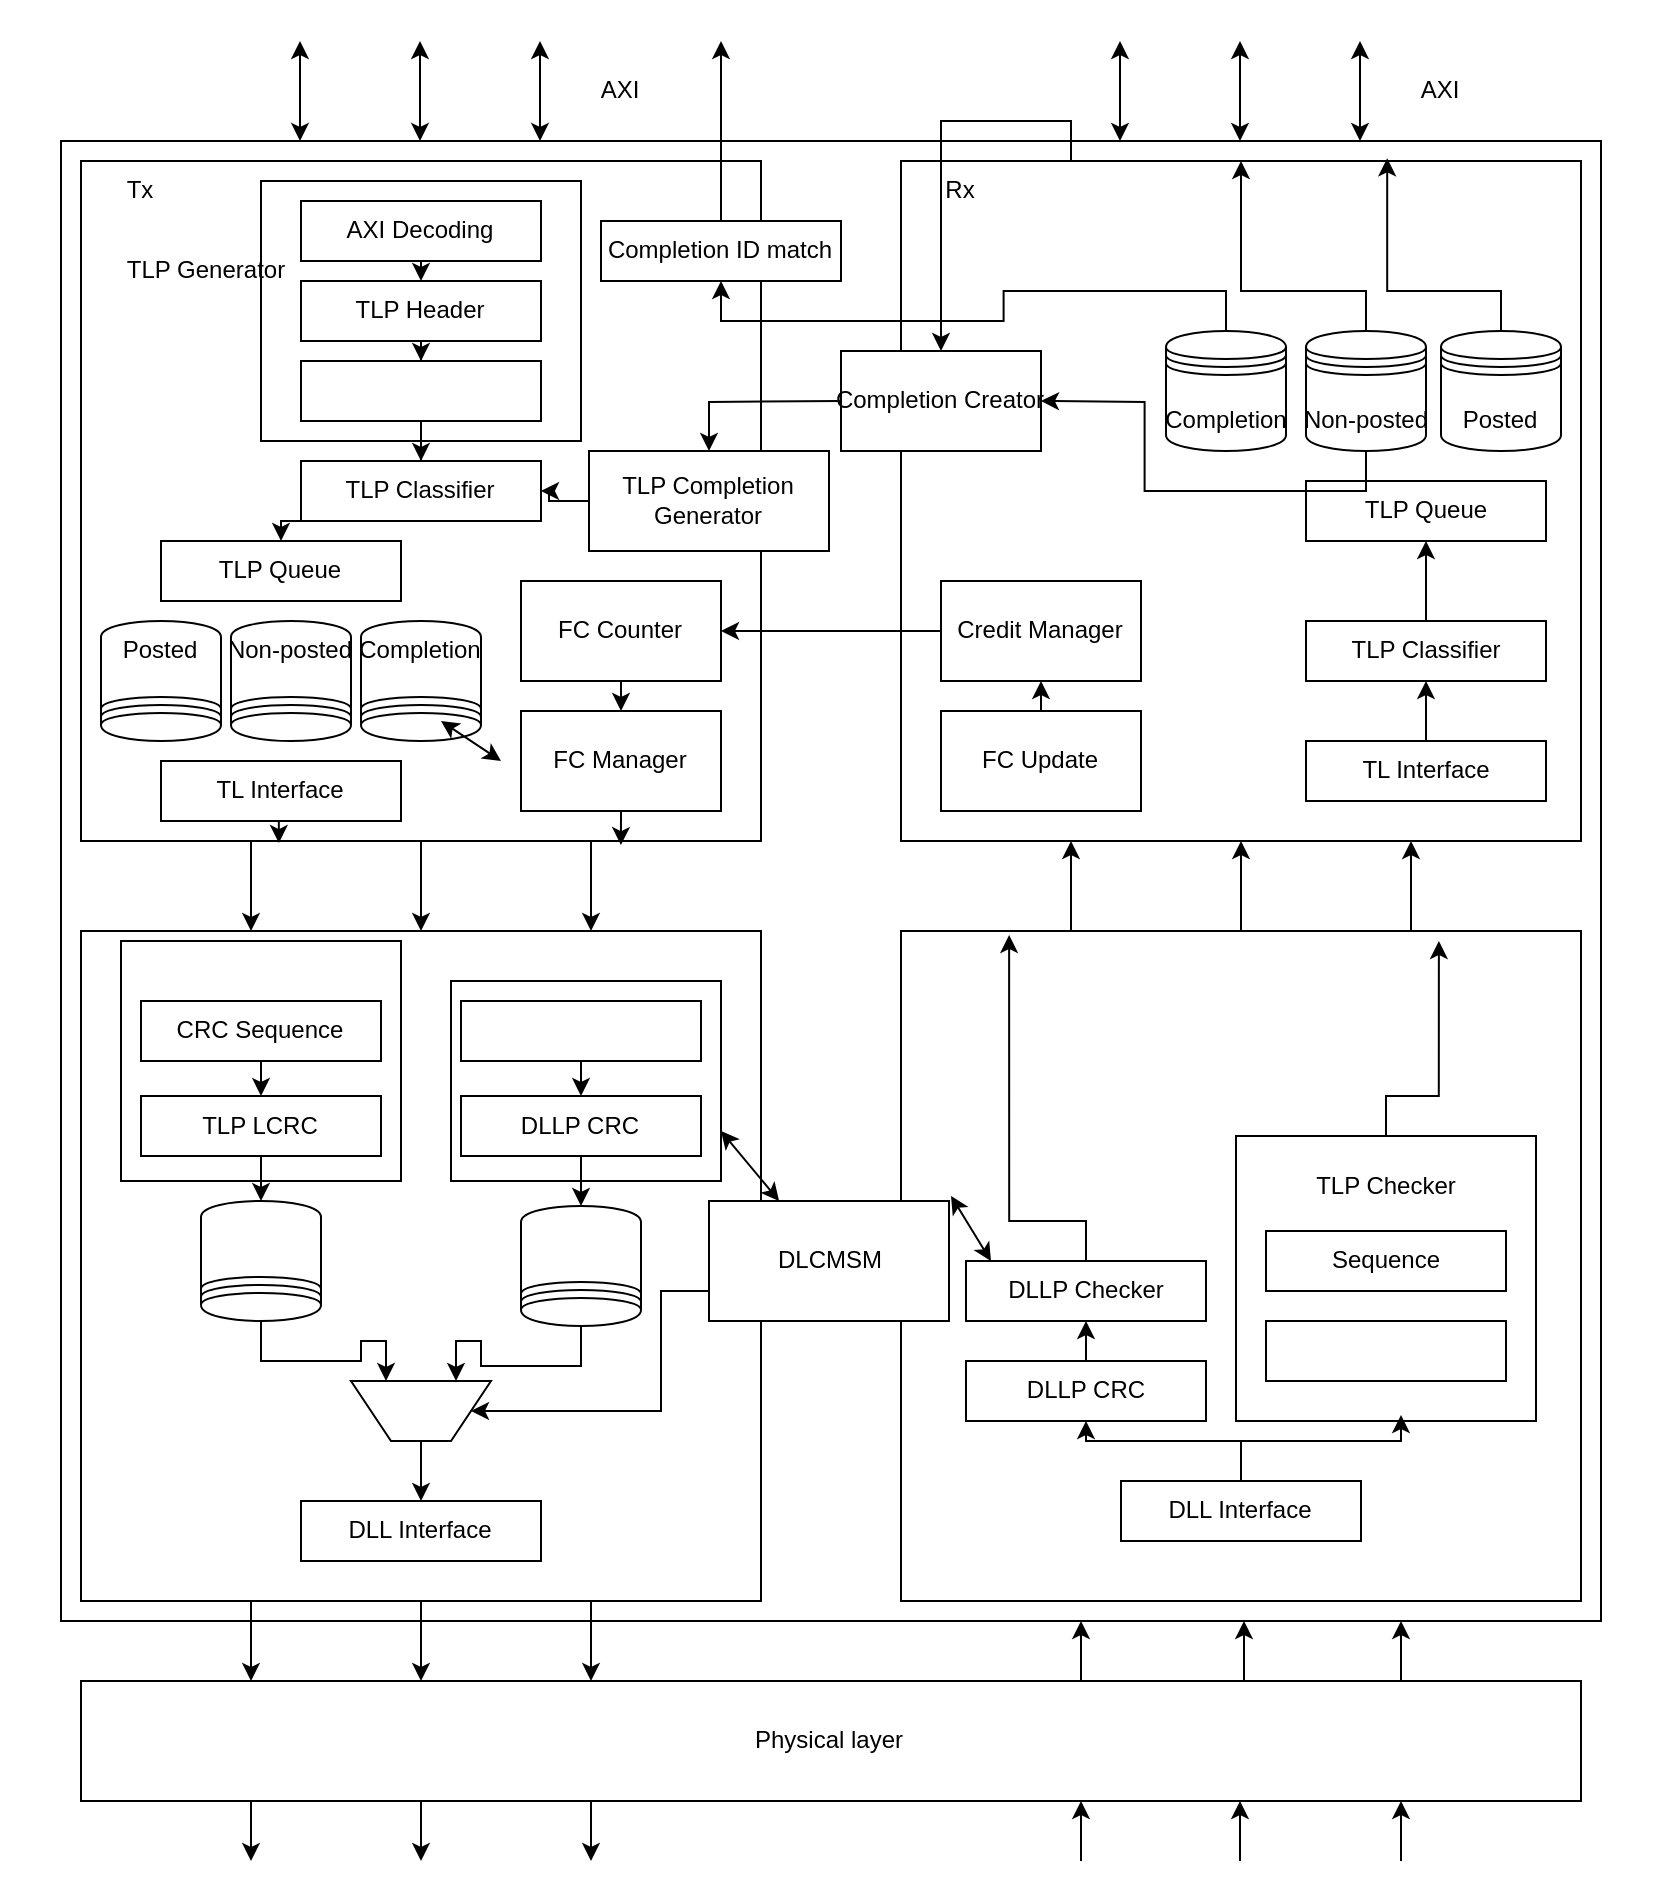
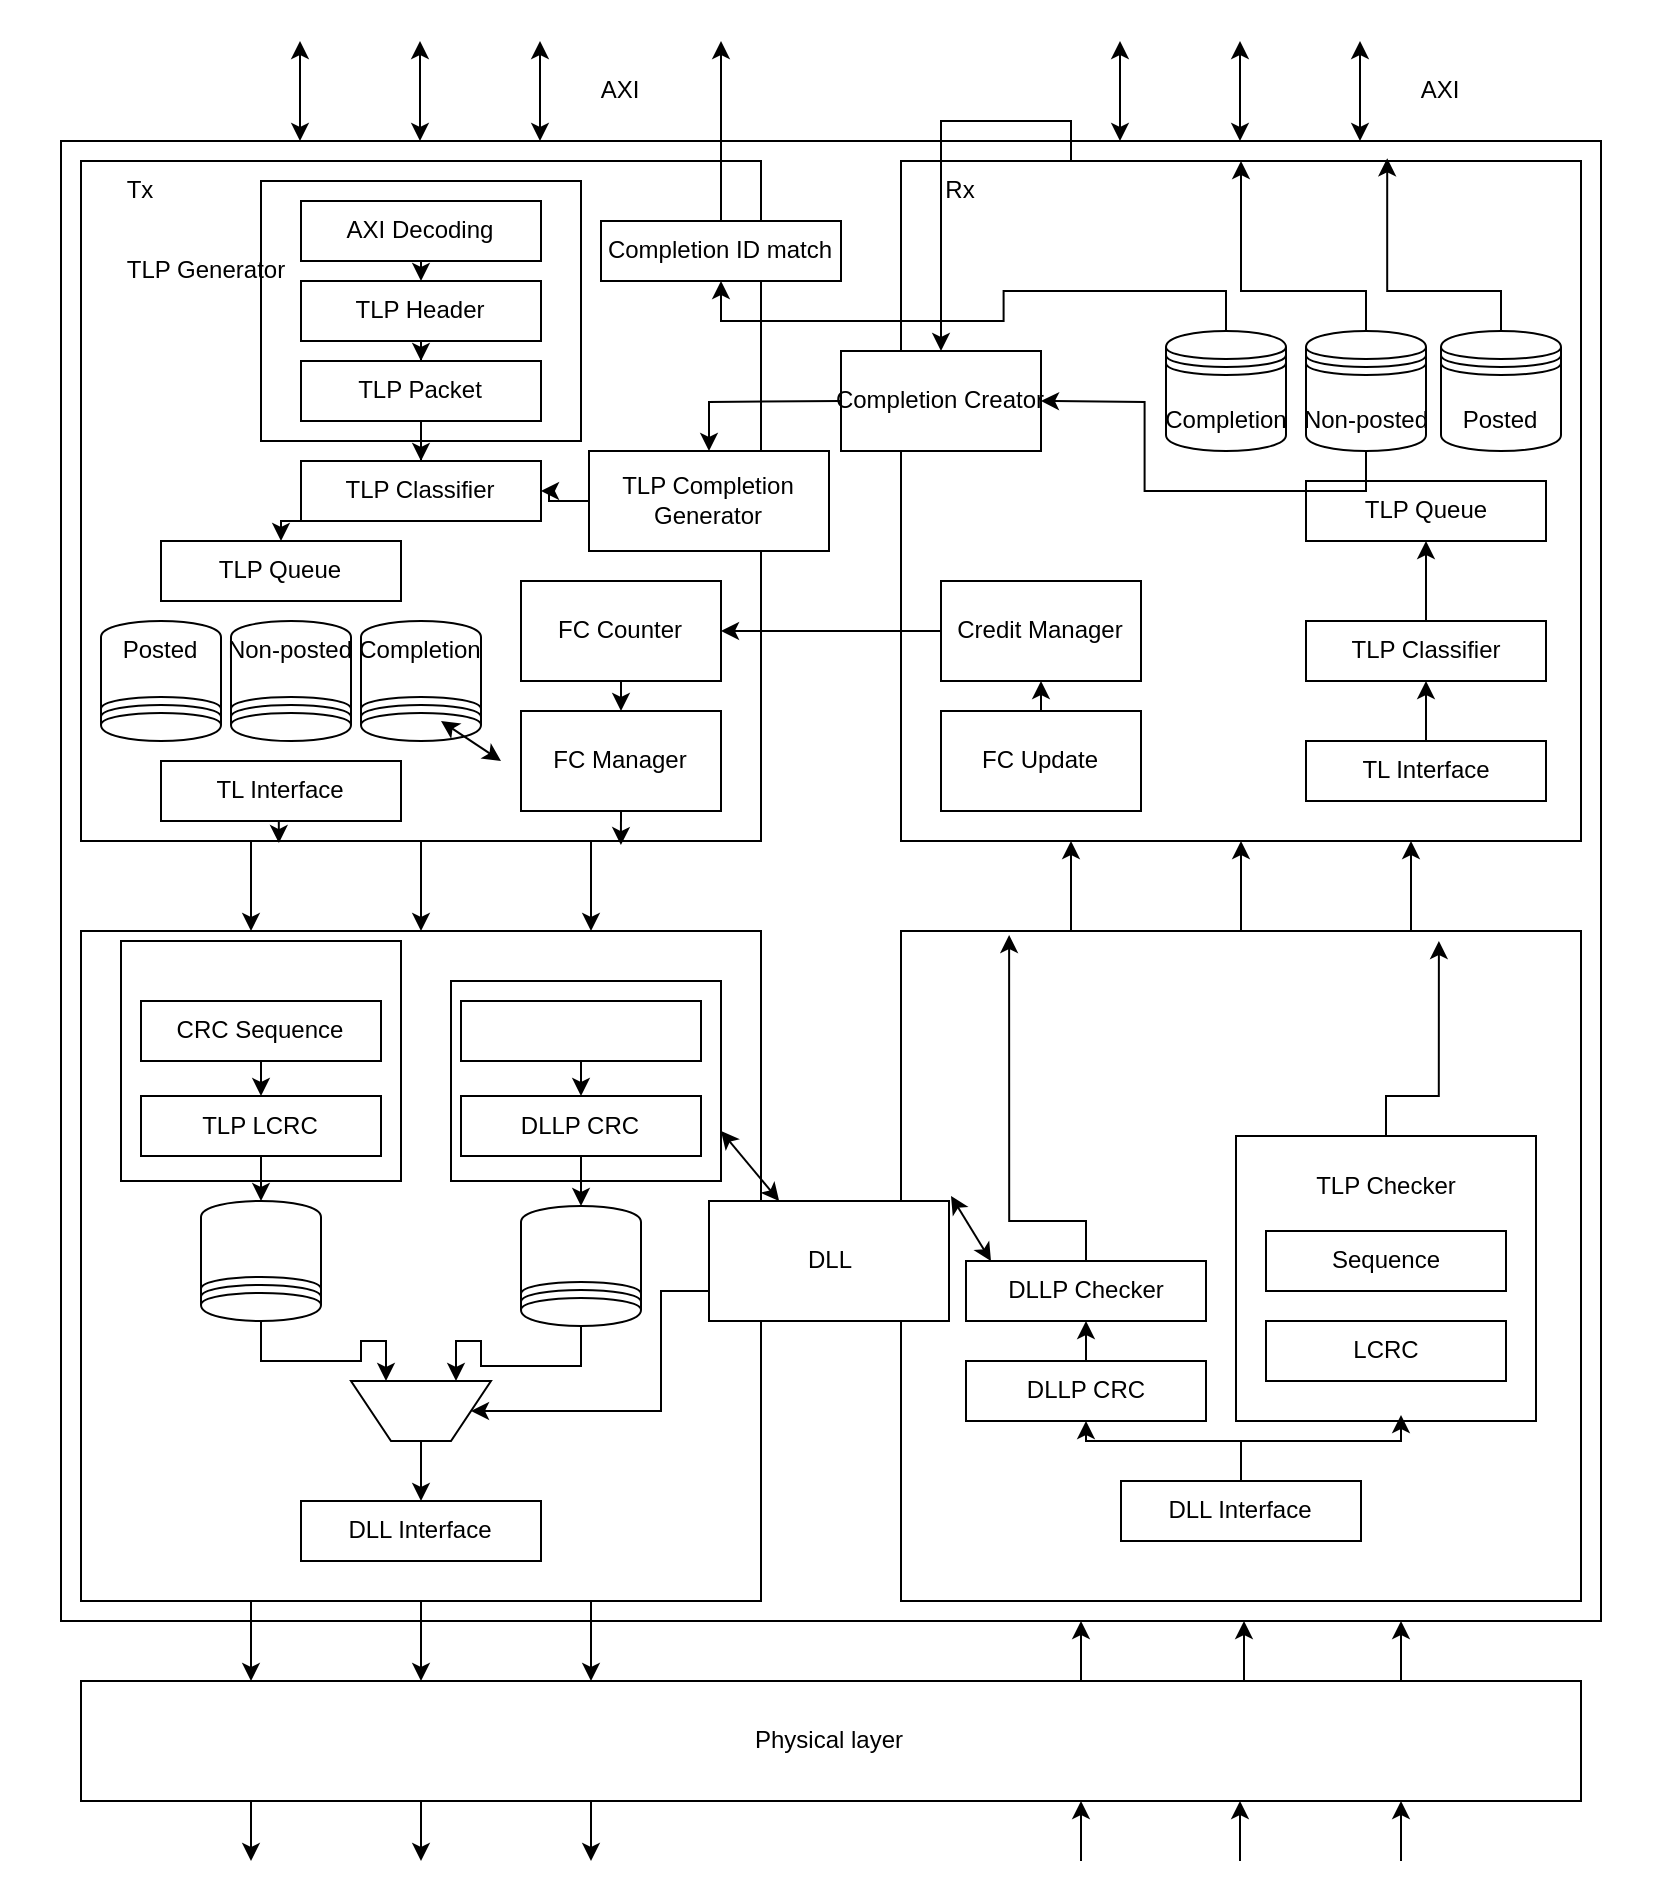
none -> (421, 391)
(831, 1261) -> (831, 1261)
none -> (1386, 1351)
